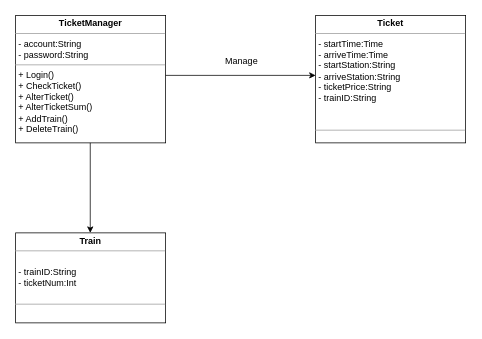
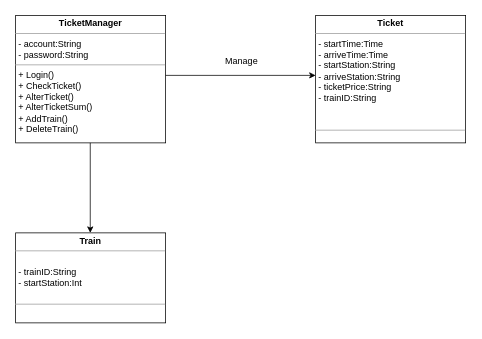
(51, 249) -> (57, 249)
